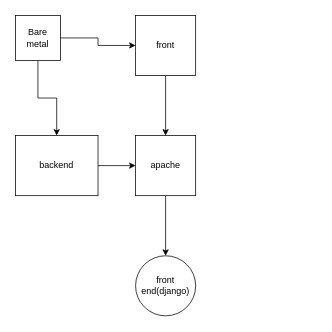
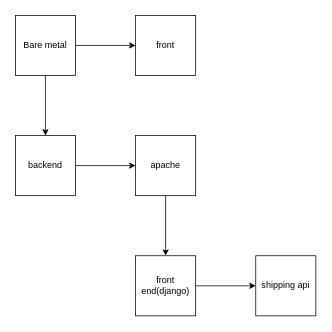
(38, 38) -> (45, 45)
(165, 102) -> none
(57, 165) -> (45, 165)
(165, 285) -> (165, 285)
none -> (222, 285)
none -> (285, 285)
